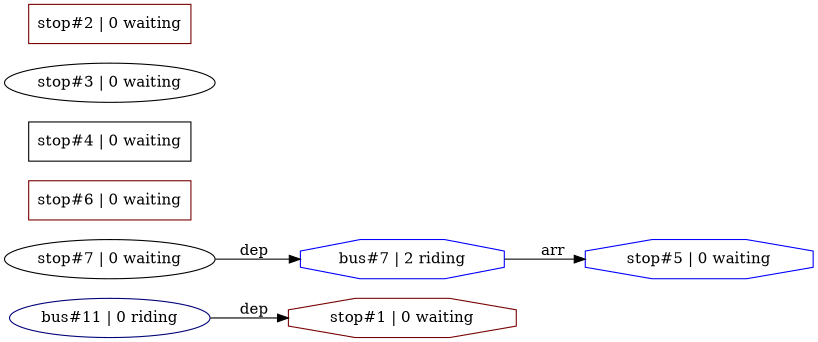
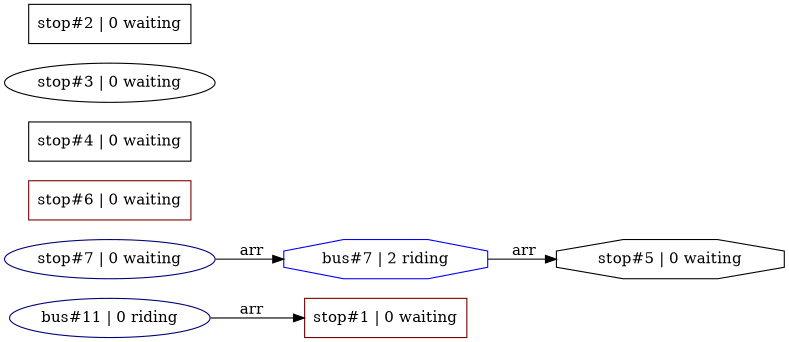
(110, 24) -> (110, 24)
(252, 251) -> (250, 251)
(110, 259) -> (110, 259)
(699, 259) -> (670, 259)
(252, 310) -> (250, 310)
(402, 318) -> (386, 318)
